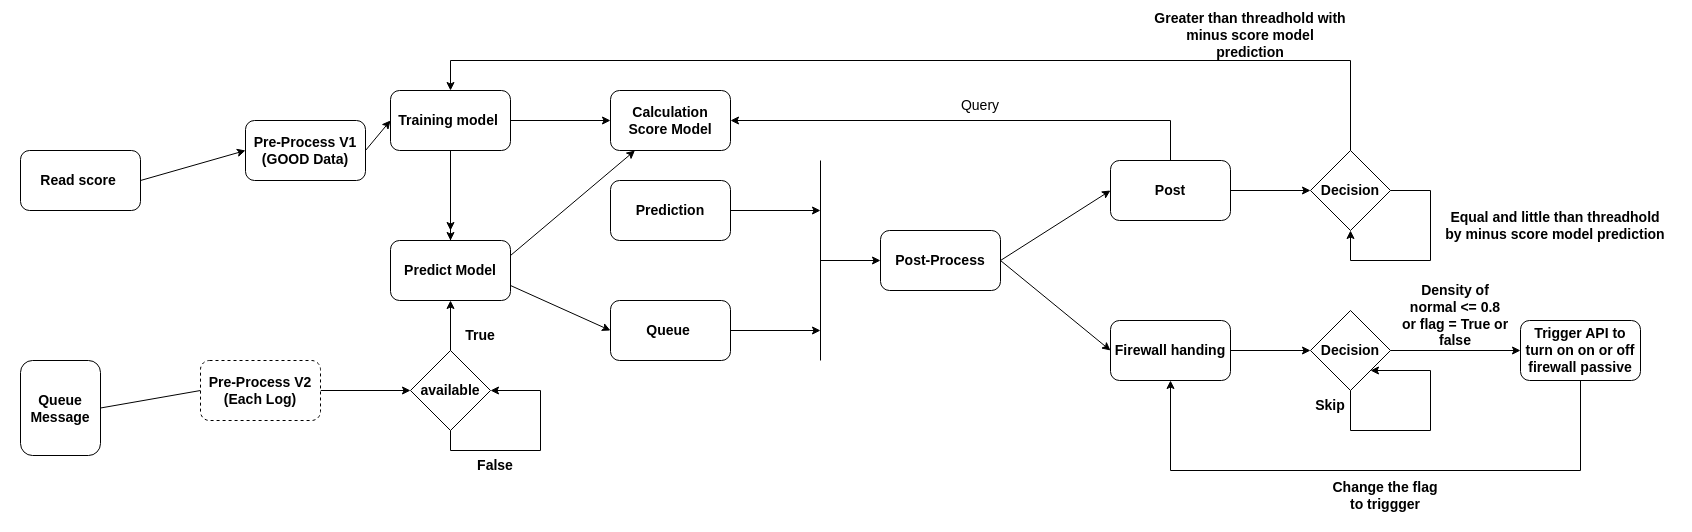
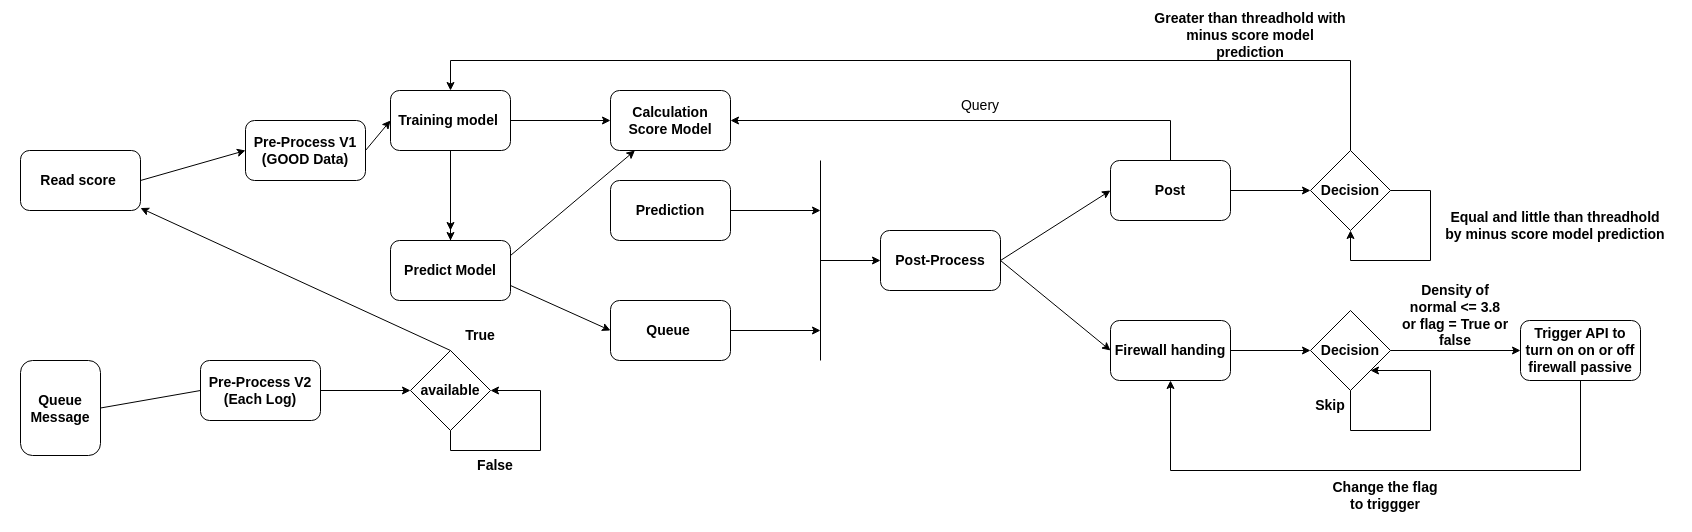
(1456, 316) -> (1456, 316)
(451, 329) -> (298, 281)
(261, 391) -> (261, 391)
